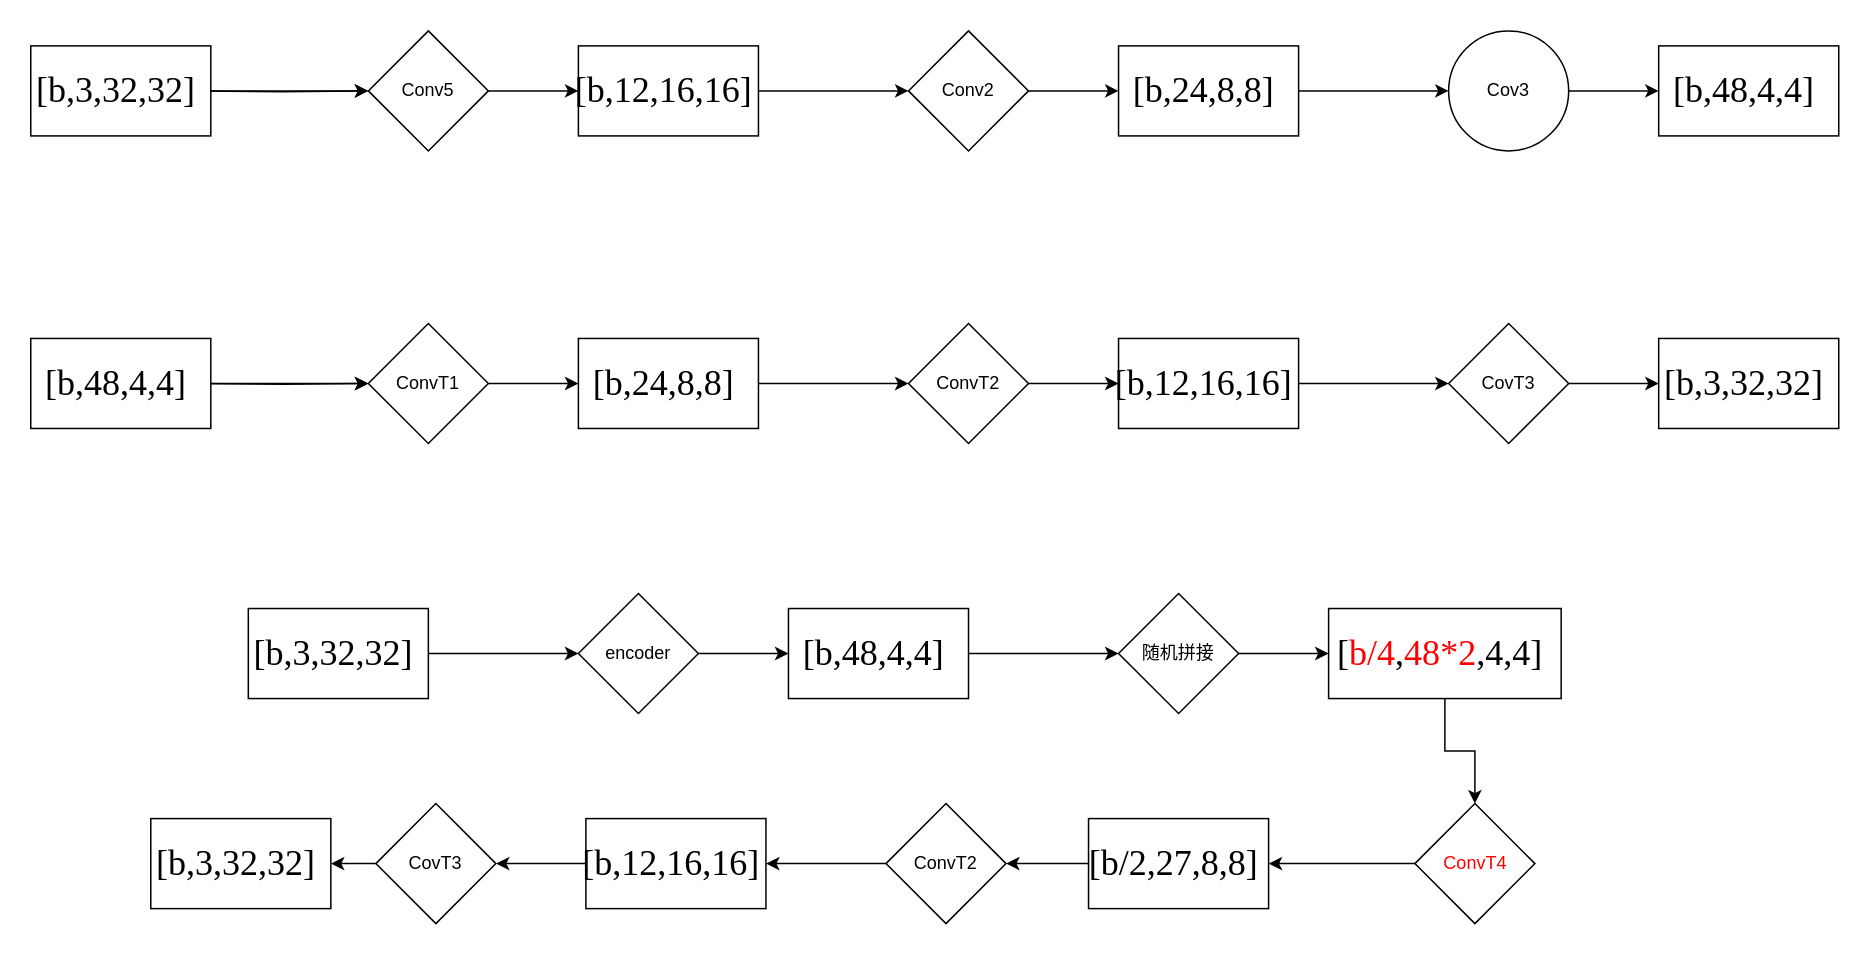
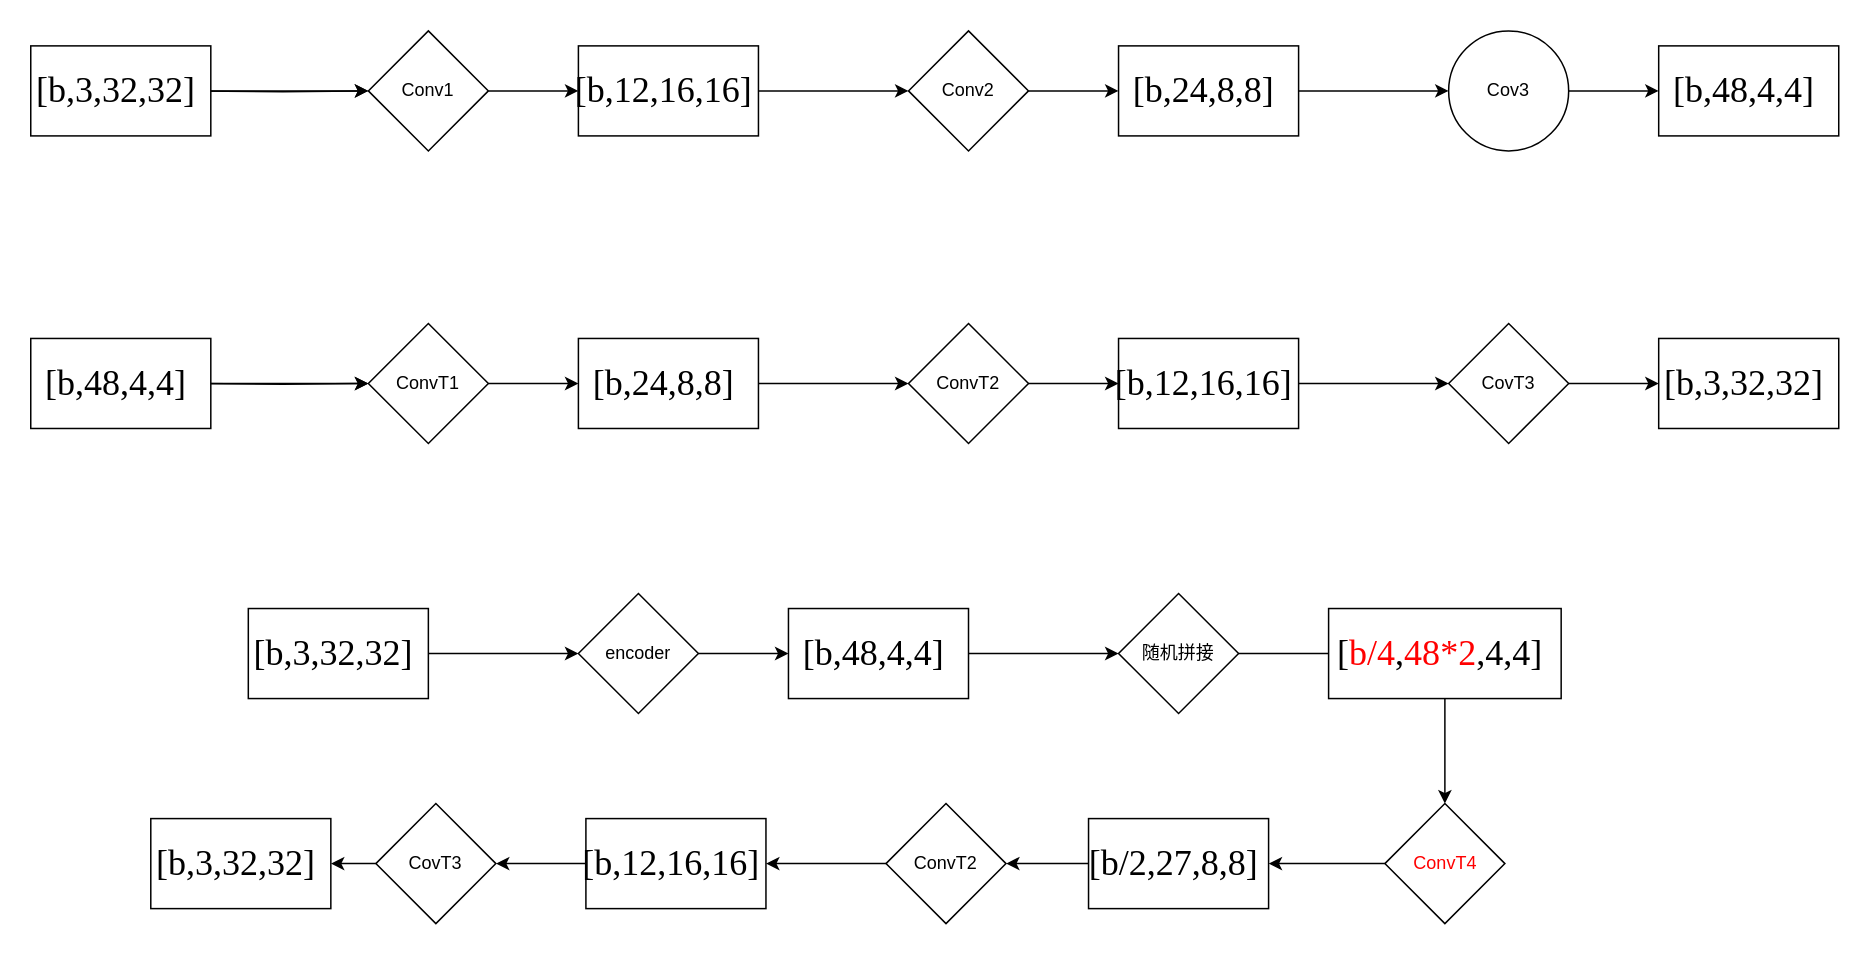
(428, 91) -> (428, 91)
(1317, 653) -> (1321, 653)
(1475, 863) -> (1445, 863)
